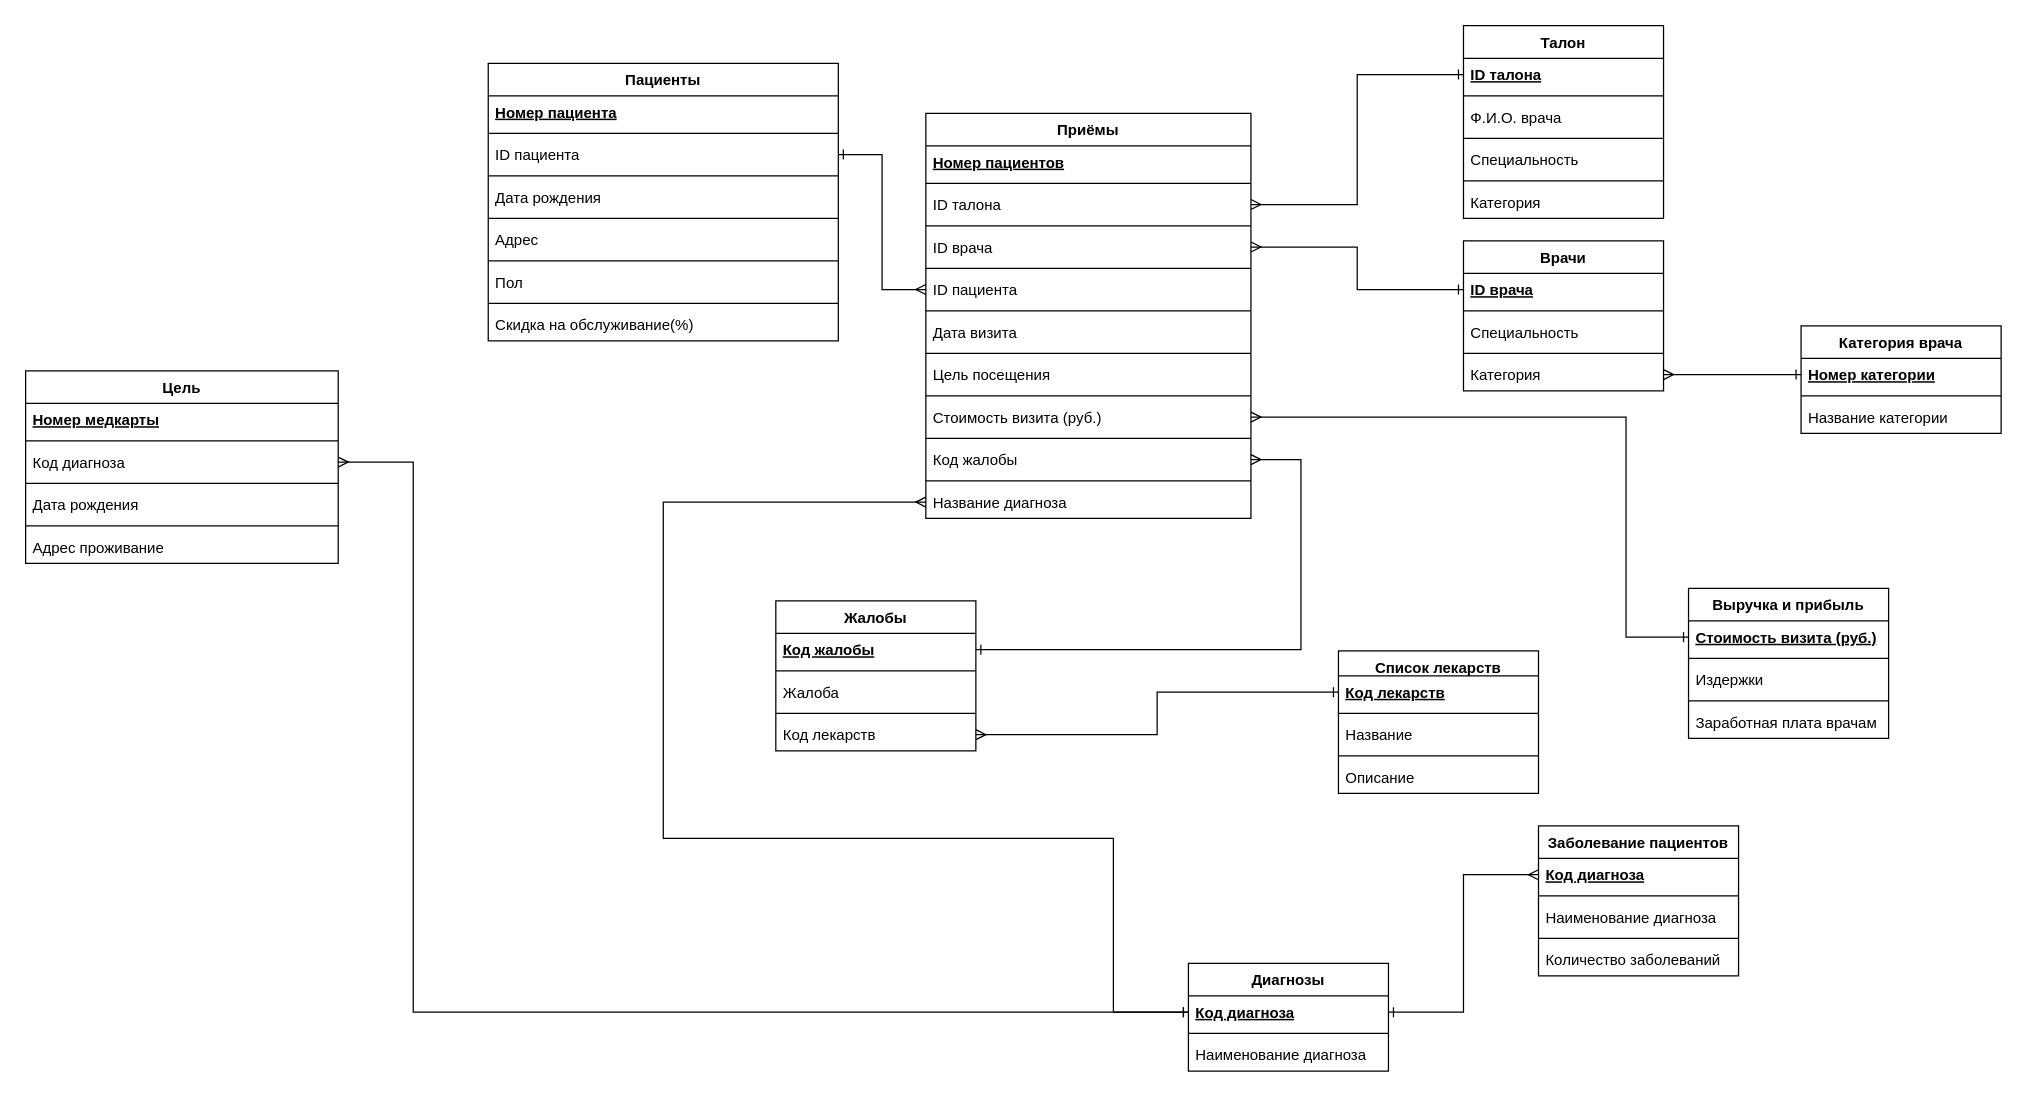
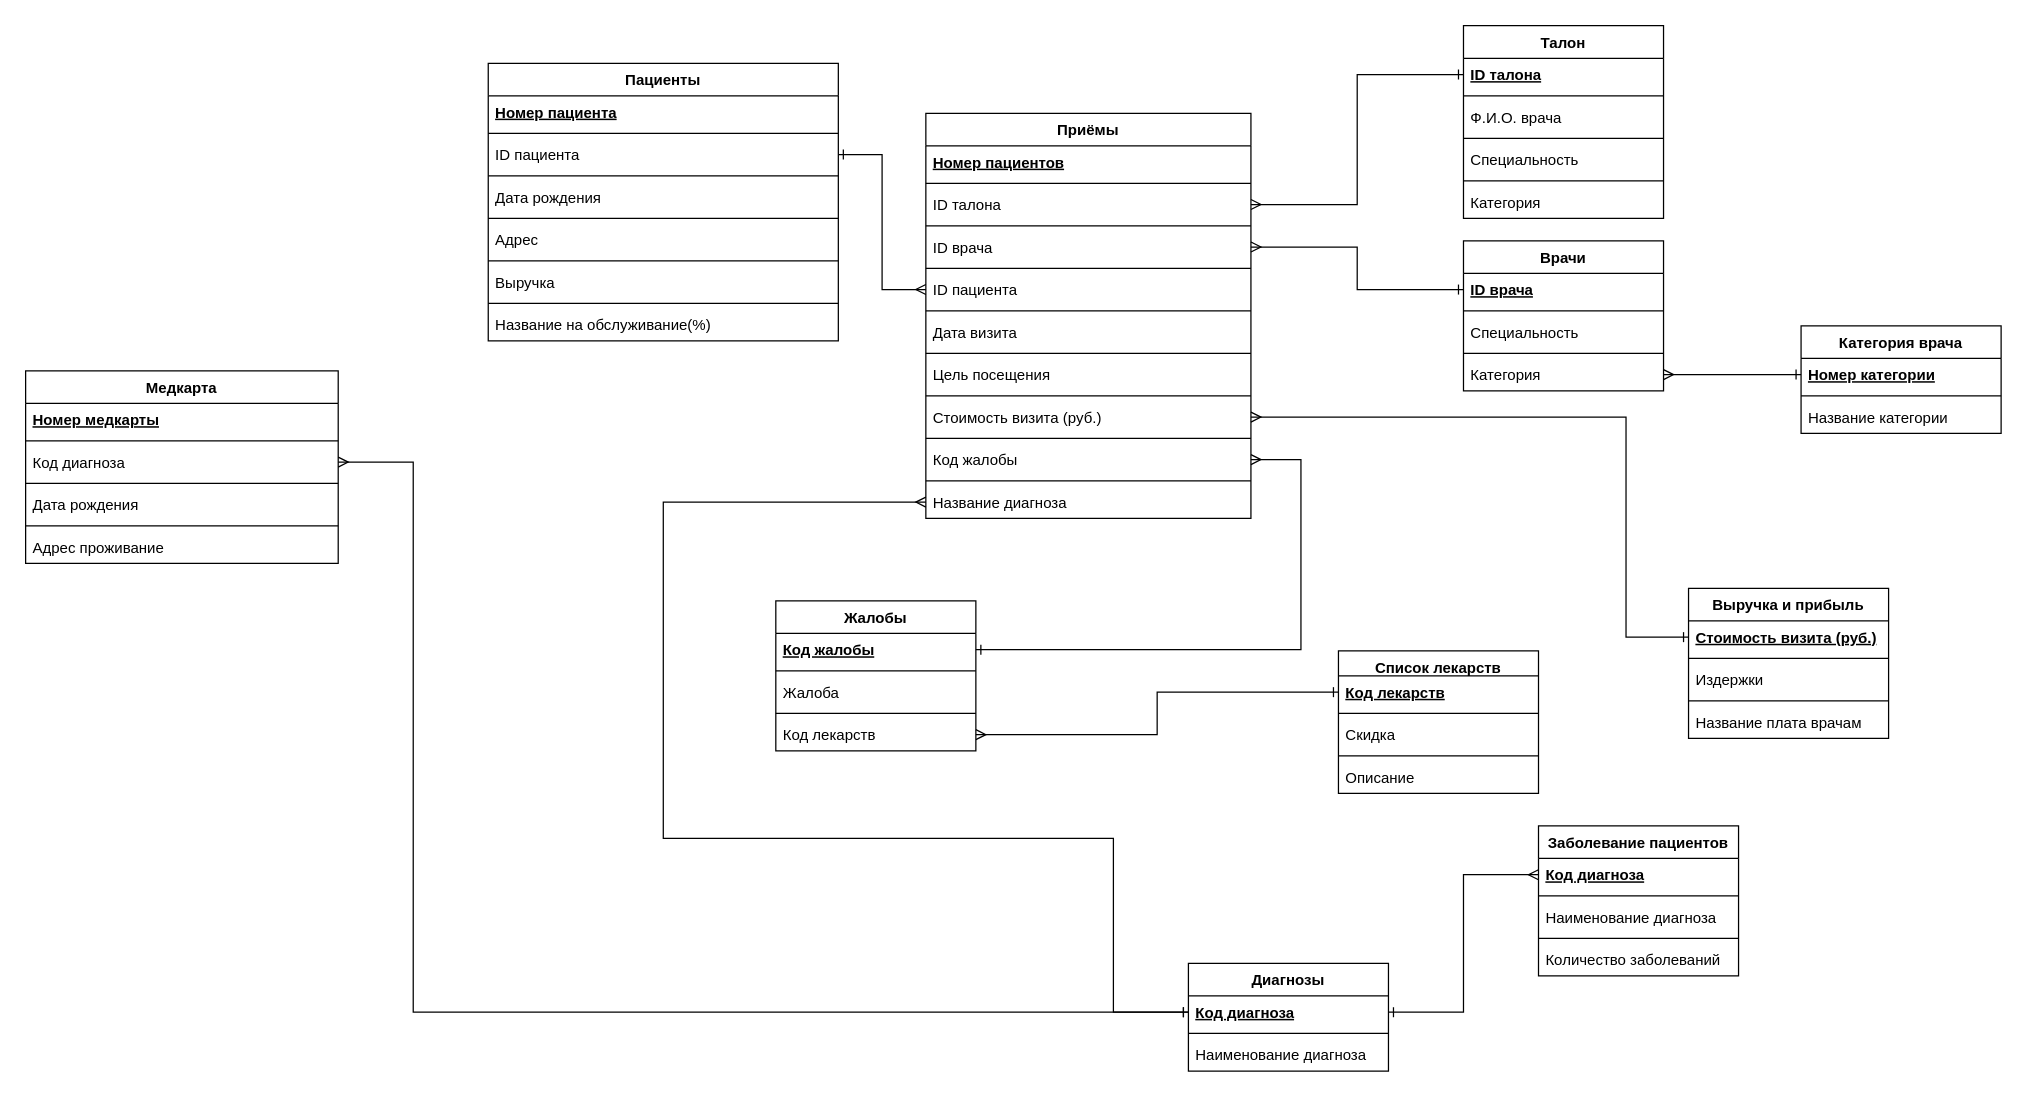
(508, 283) -> (524, 283)
(596, 325) -> (605, 325)
(181, 388) -> (181, 388)
(1788, 723) -> (1779, 723)
(1379, 735) -> (1370, 735)
